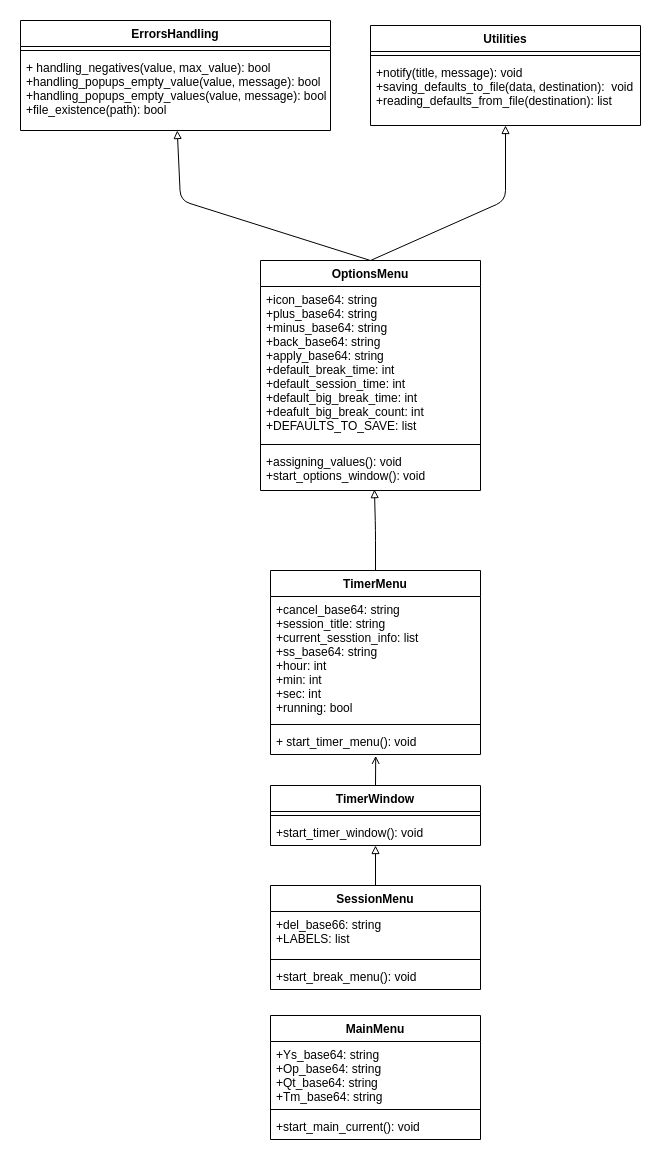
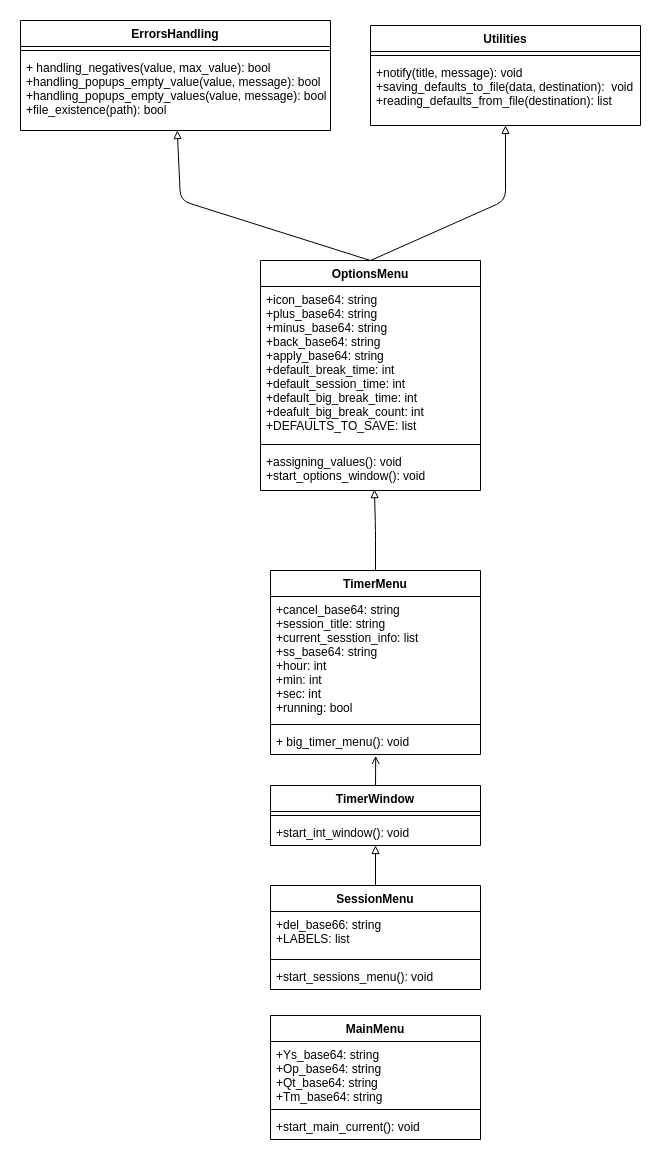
(356, 742) -> (347, 742)
(359, 833) -> (352, 833)
(355, 977) -> (364, 977)
